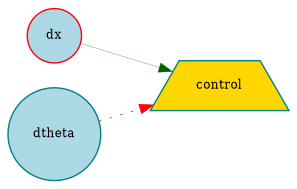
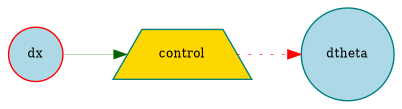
(119, 115) -> (262, 54)
